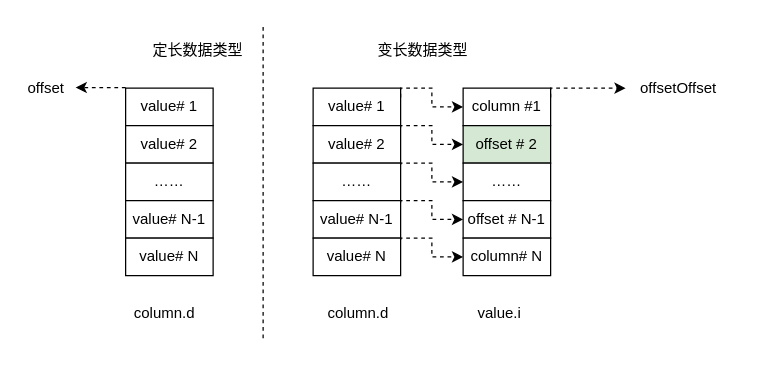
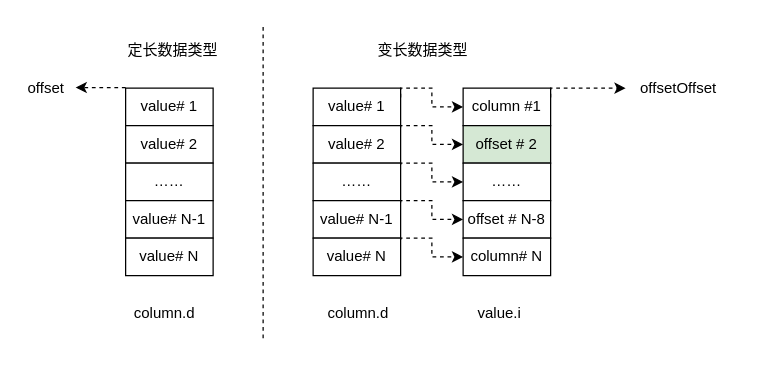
(207, 51) -> (182, 51)
(507, 219) -> (507, 219)
